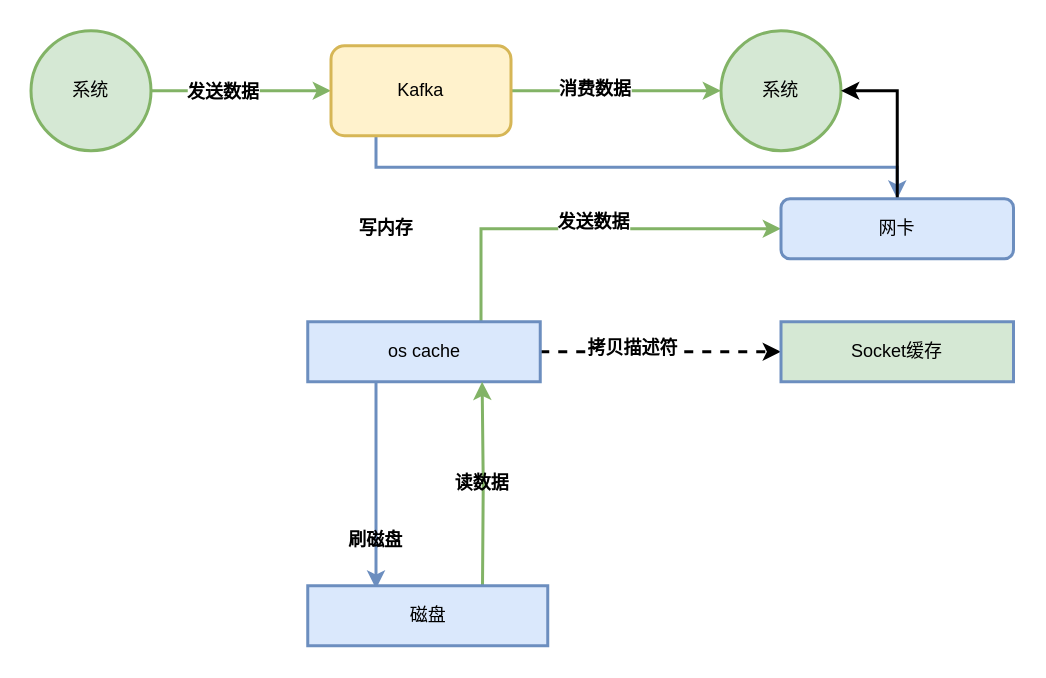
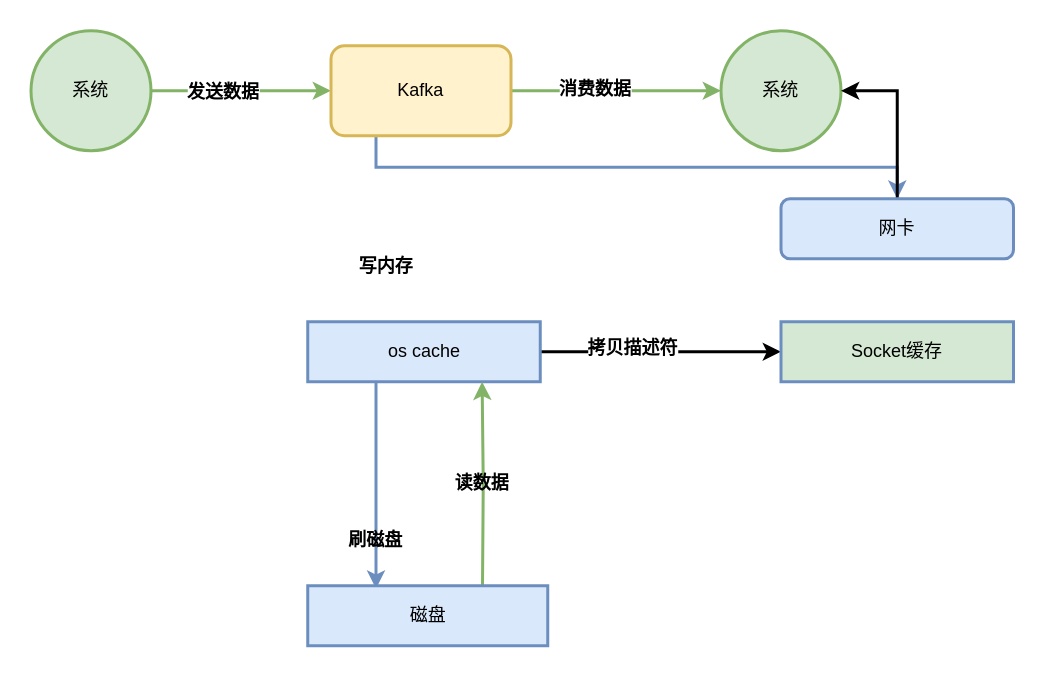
(394, 229) -> (394, 266)
(578, 229) -> none
(721, 352) -> (721, 352)
